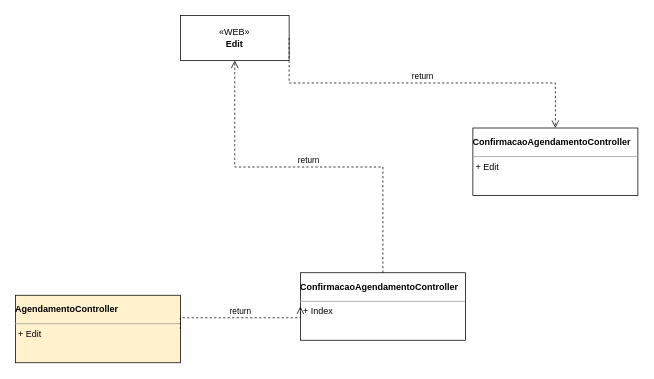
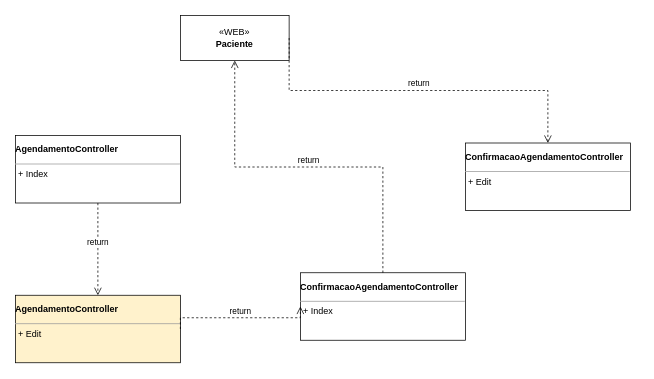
(235, 38) -> (235, 38)
(555, 162) -> (548, 177)
none -> (98, 169)
none -> (98, 248)
